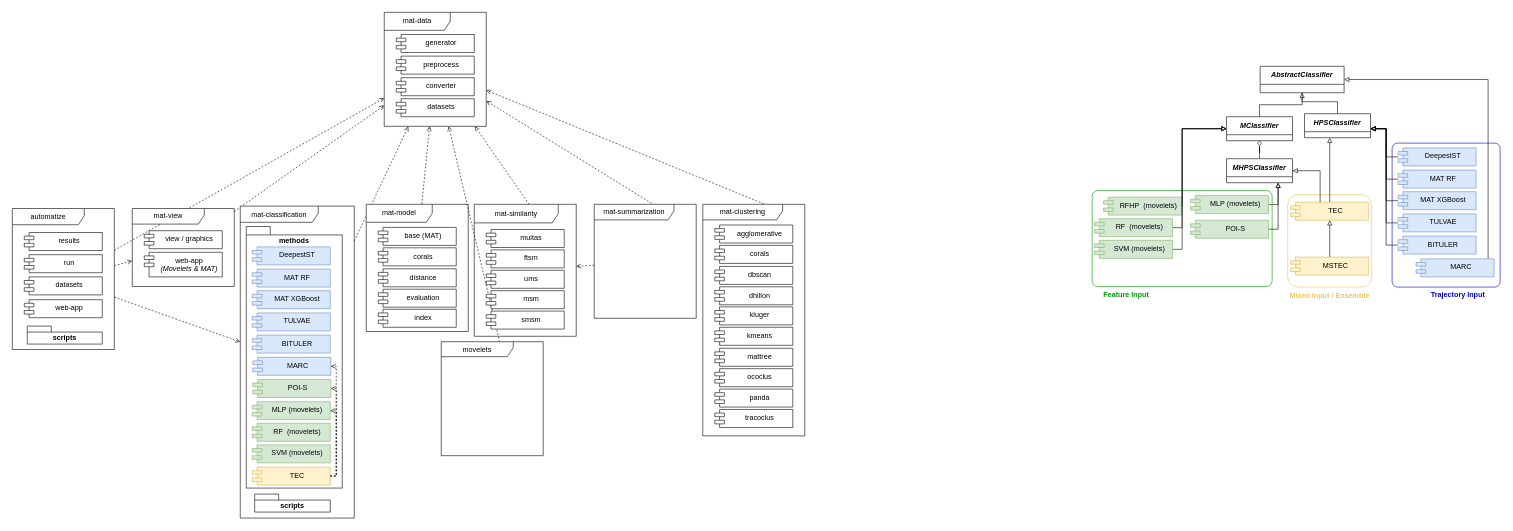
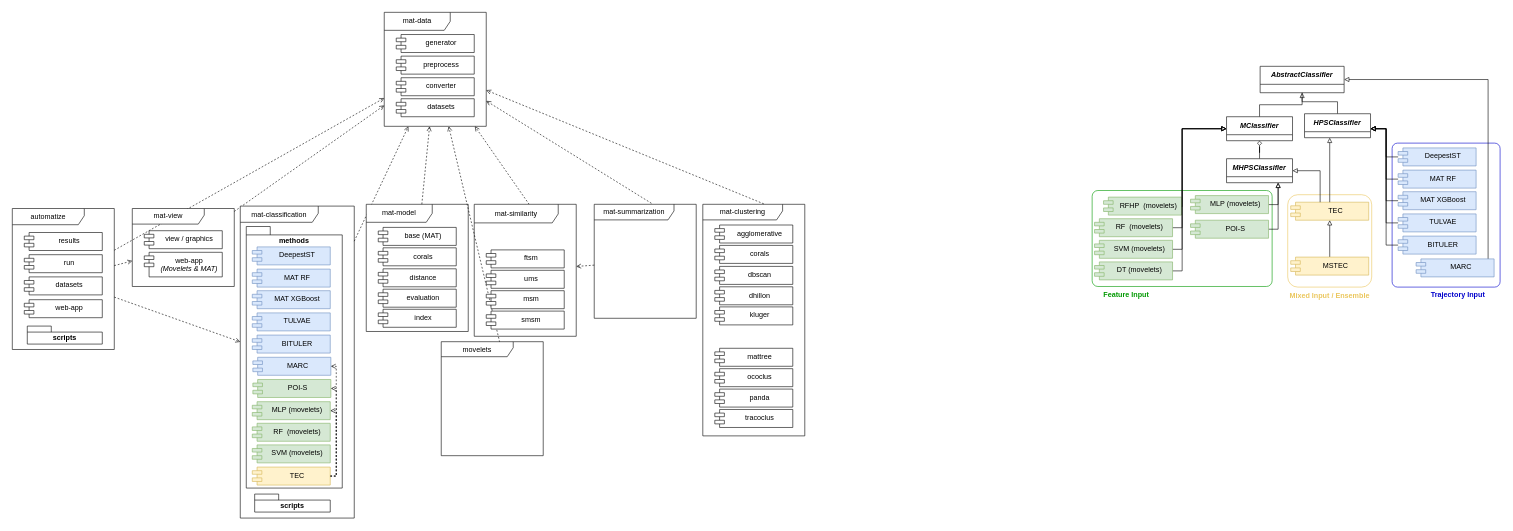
(525, 239) -> none
none -> (1182, 266)
none -> (1134, 271)
(754, 336) -> none
